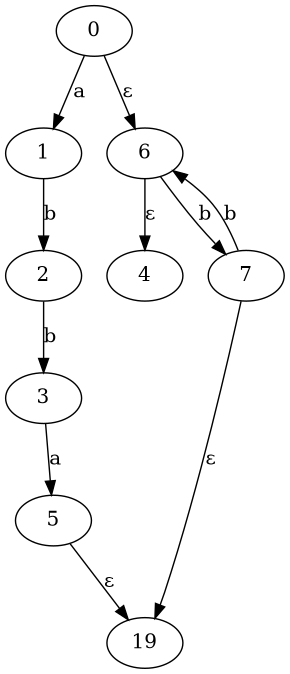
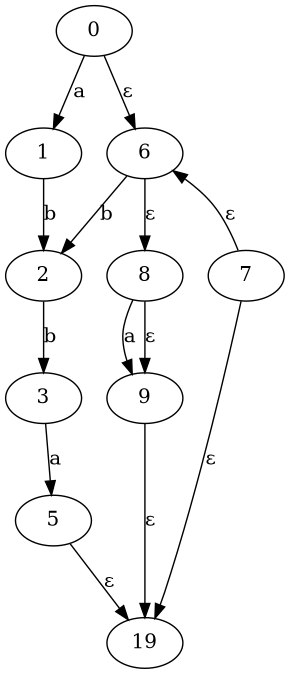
(187, 211) -> (99, 209)
(231, 215) -> (231, 215)
(145, 276) -> (145, 276)
none -> (145, 398)
